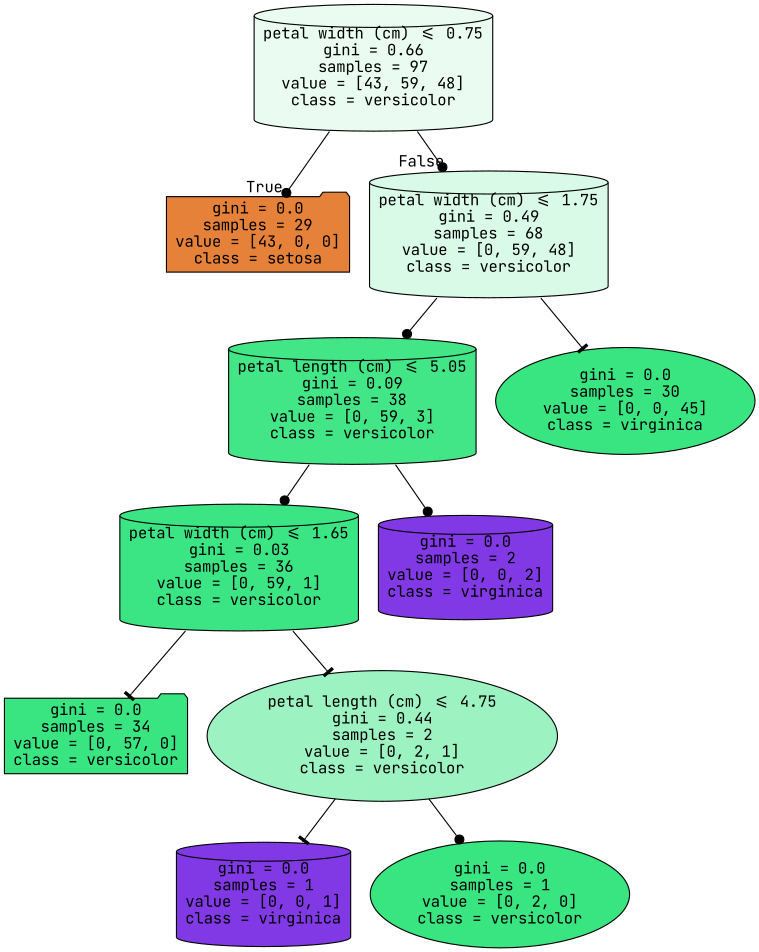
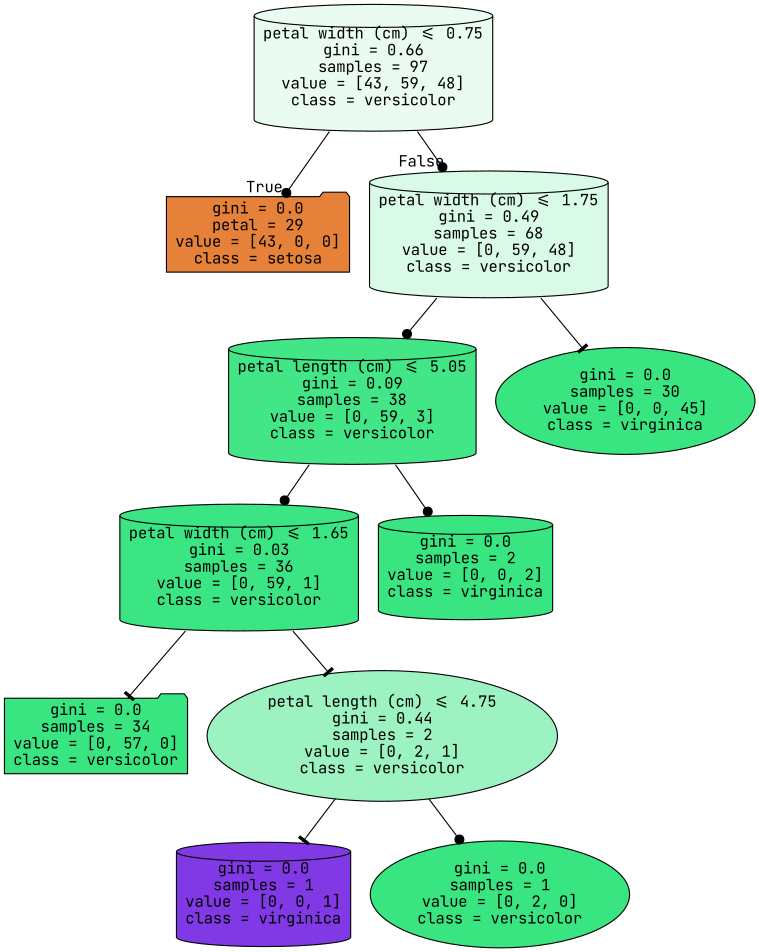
(258, 234) -> (258, 234)
(466, 568) -> (466, 568)
